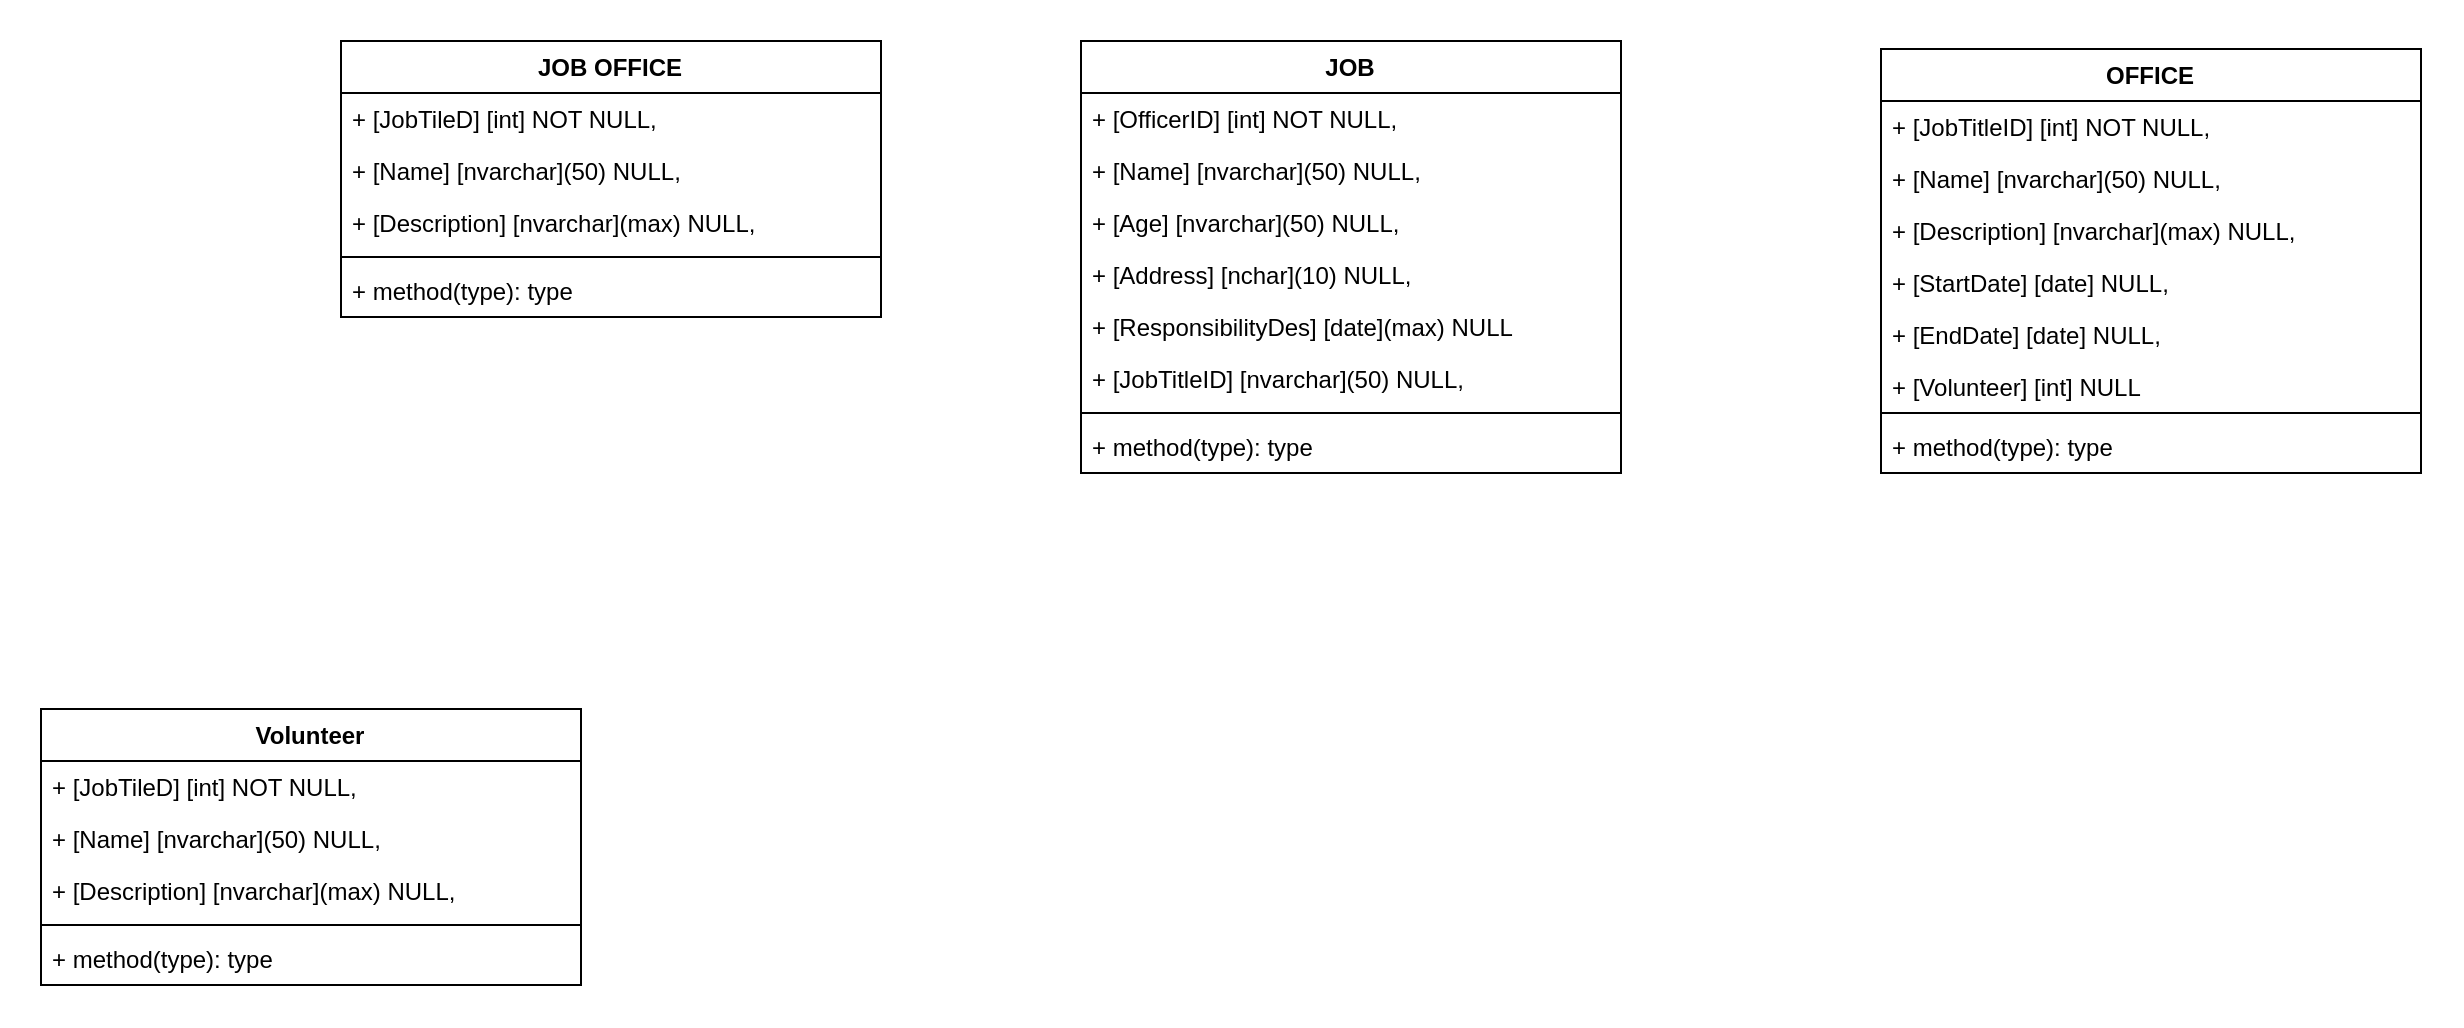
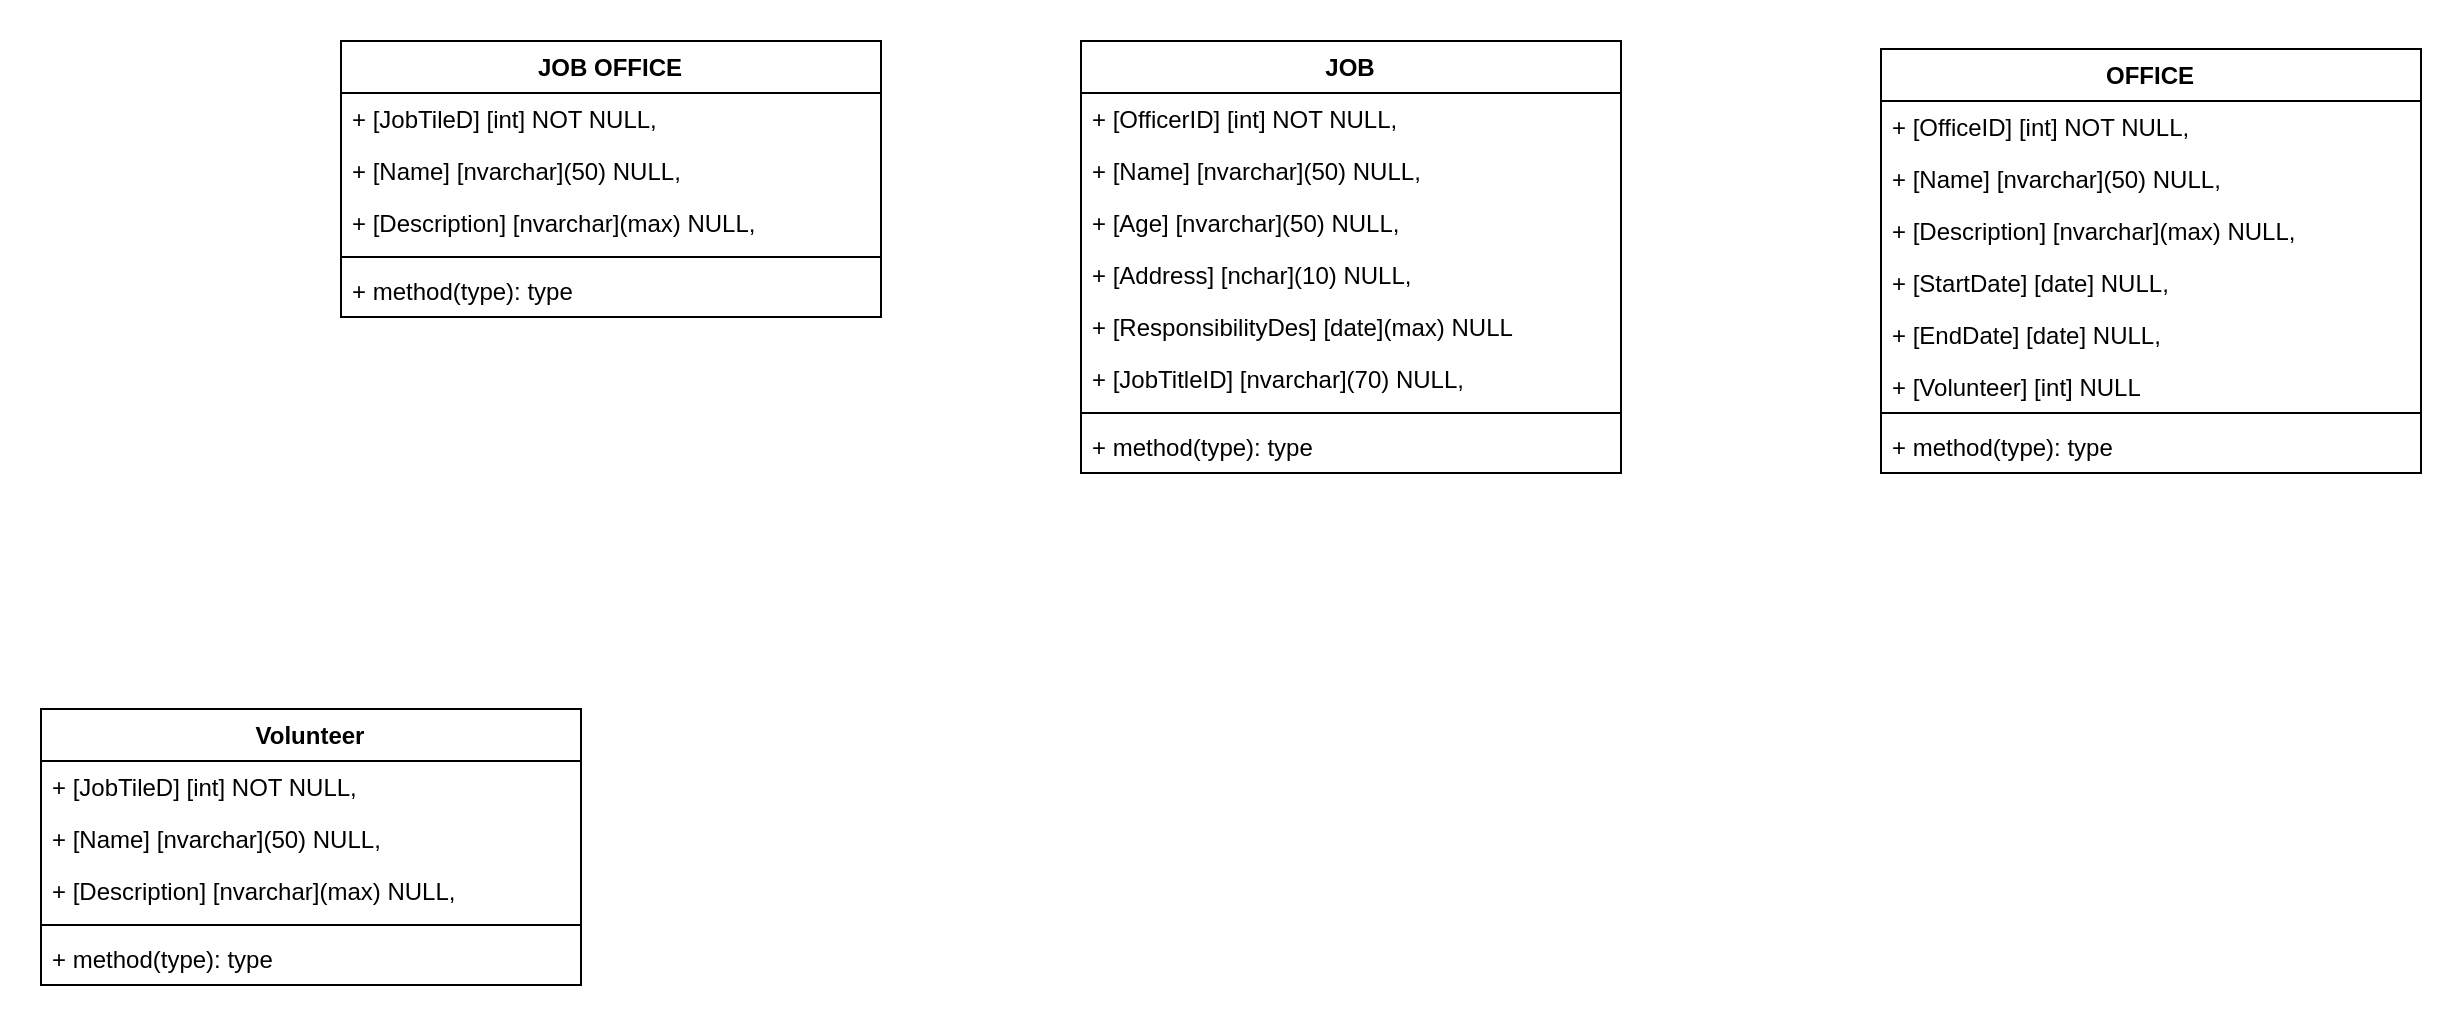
(2069, 128) -> (2058, 128)
(1308, 380) -> (1308, 380)
